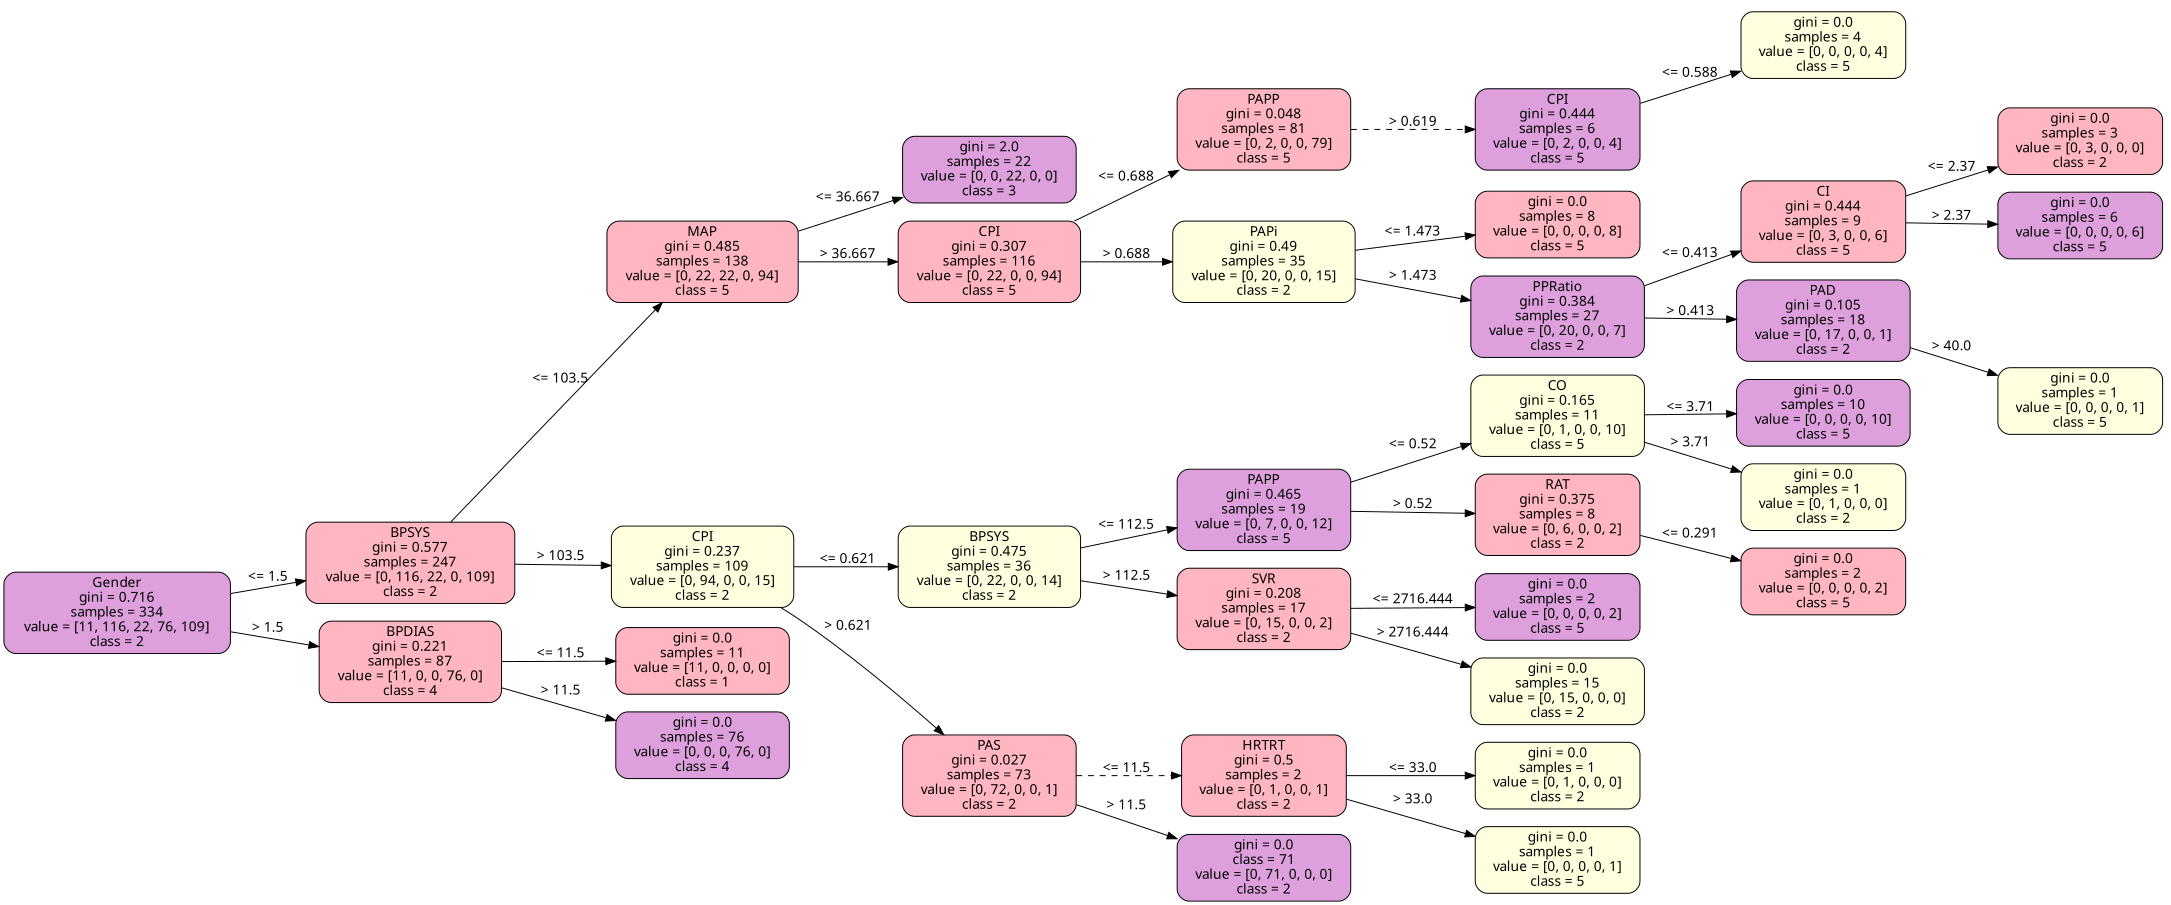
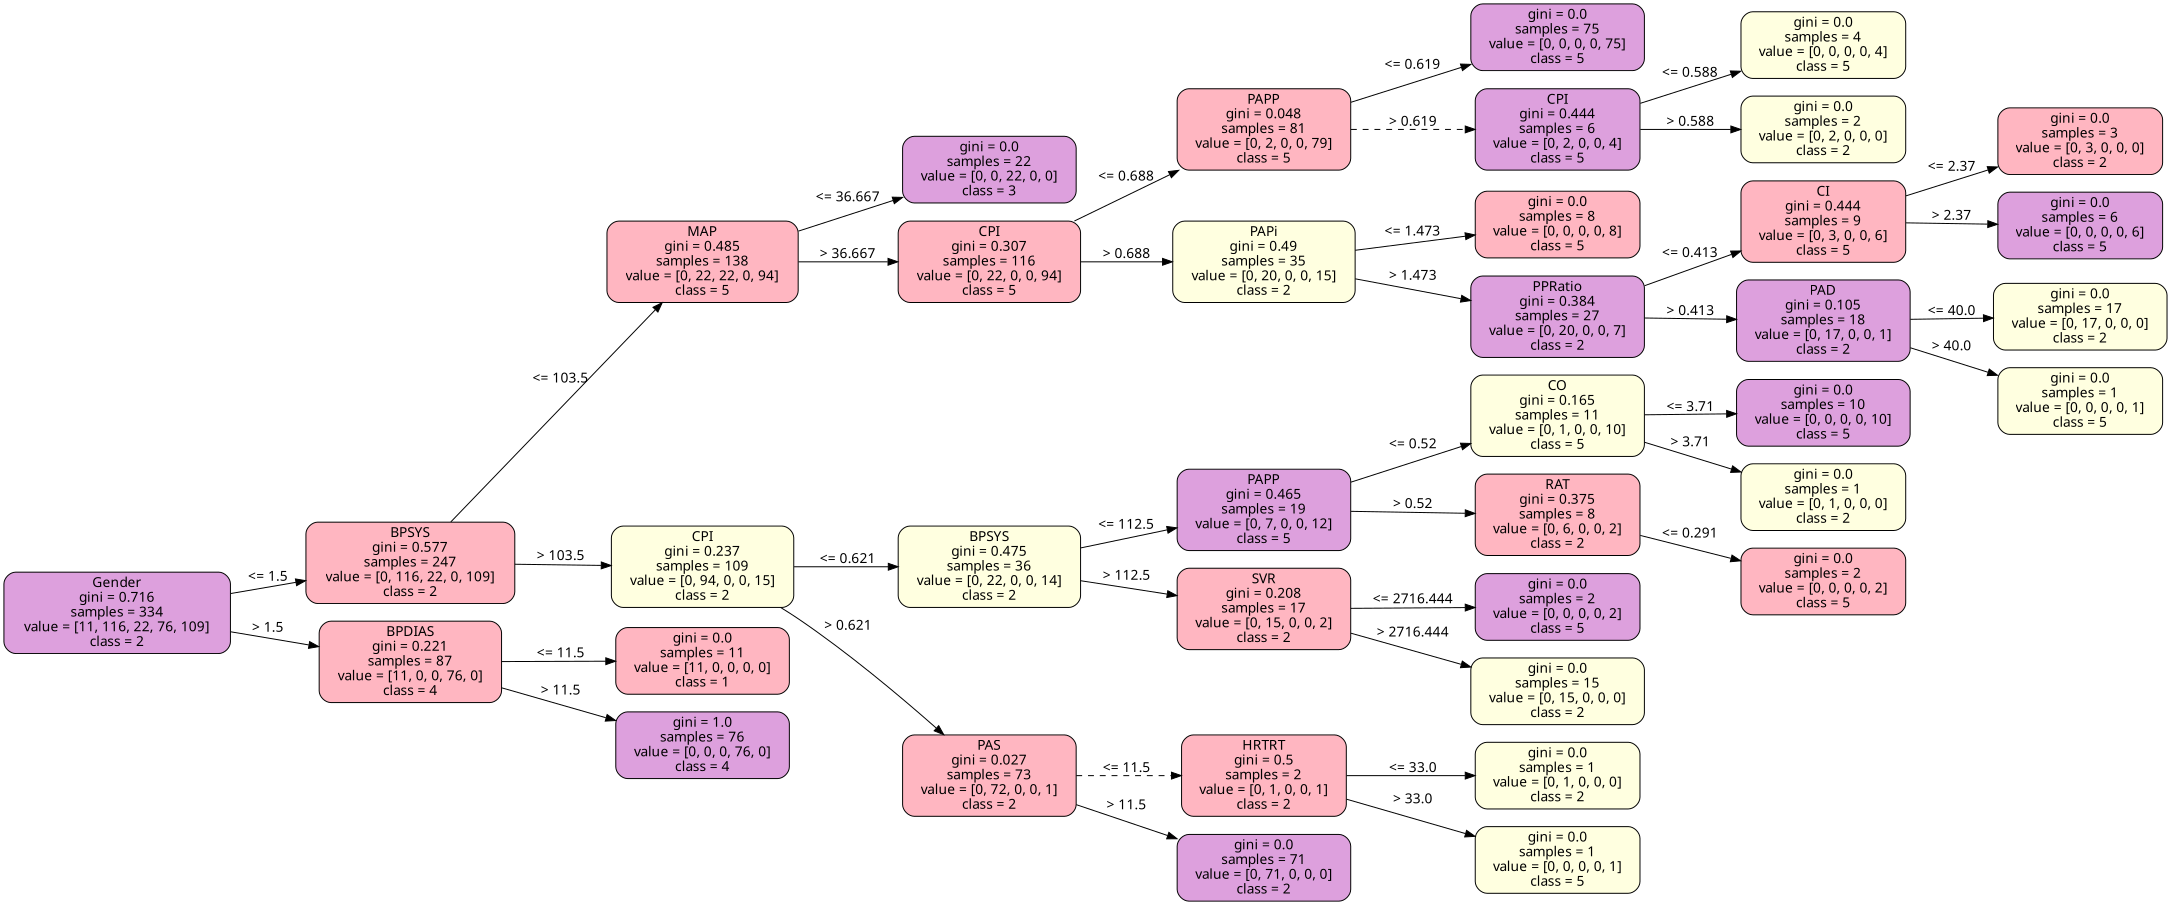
none -> (1558, 37)
none -> (1823, 129)
(989, 170) -> (989, 170)
none -> (2080, 317)
(703, 745) -> (703, 745)
(1264, 868) -> (1264, 868)
